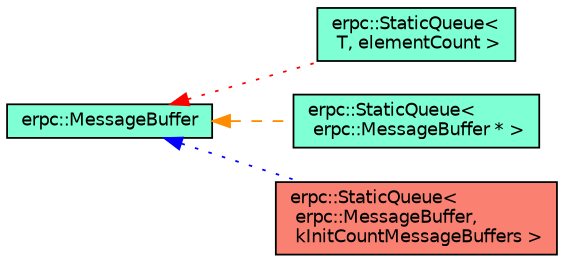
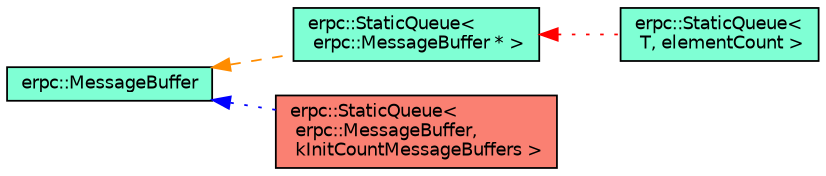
(255, 80) -> (589, 34)
